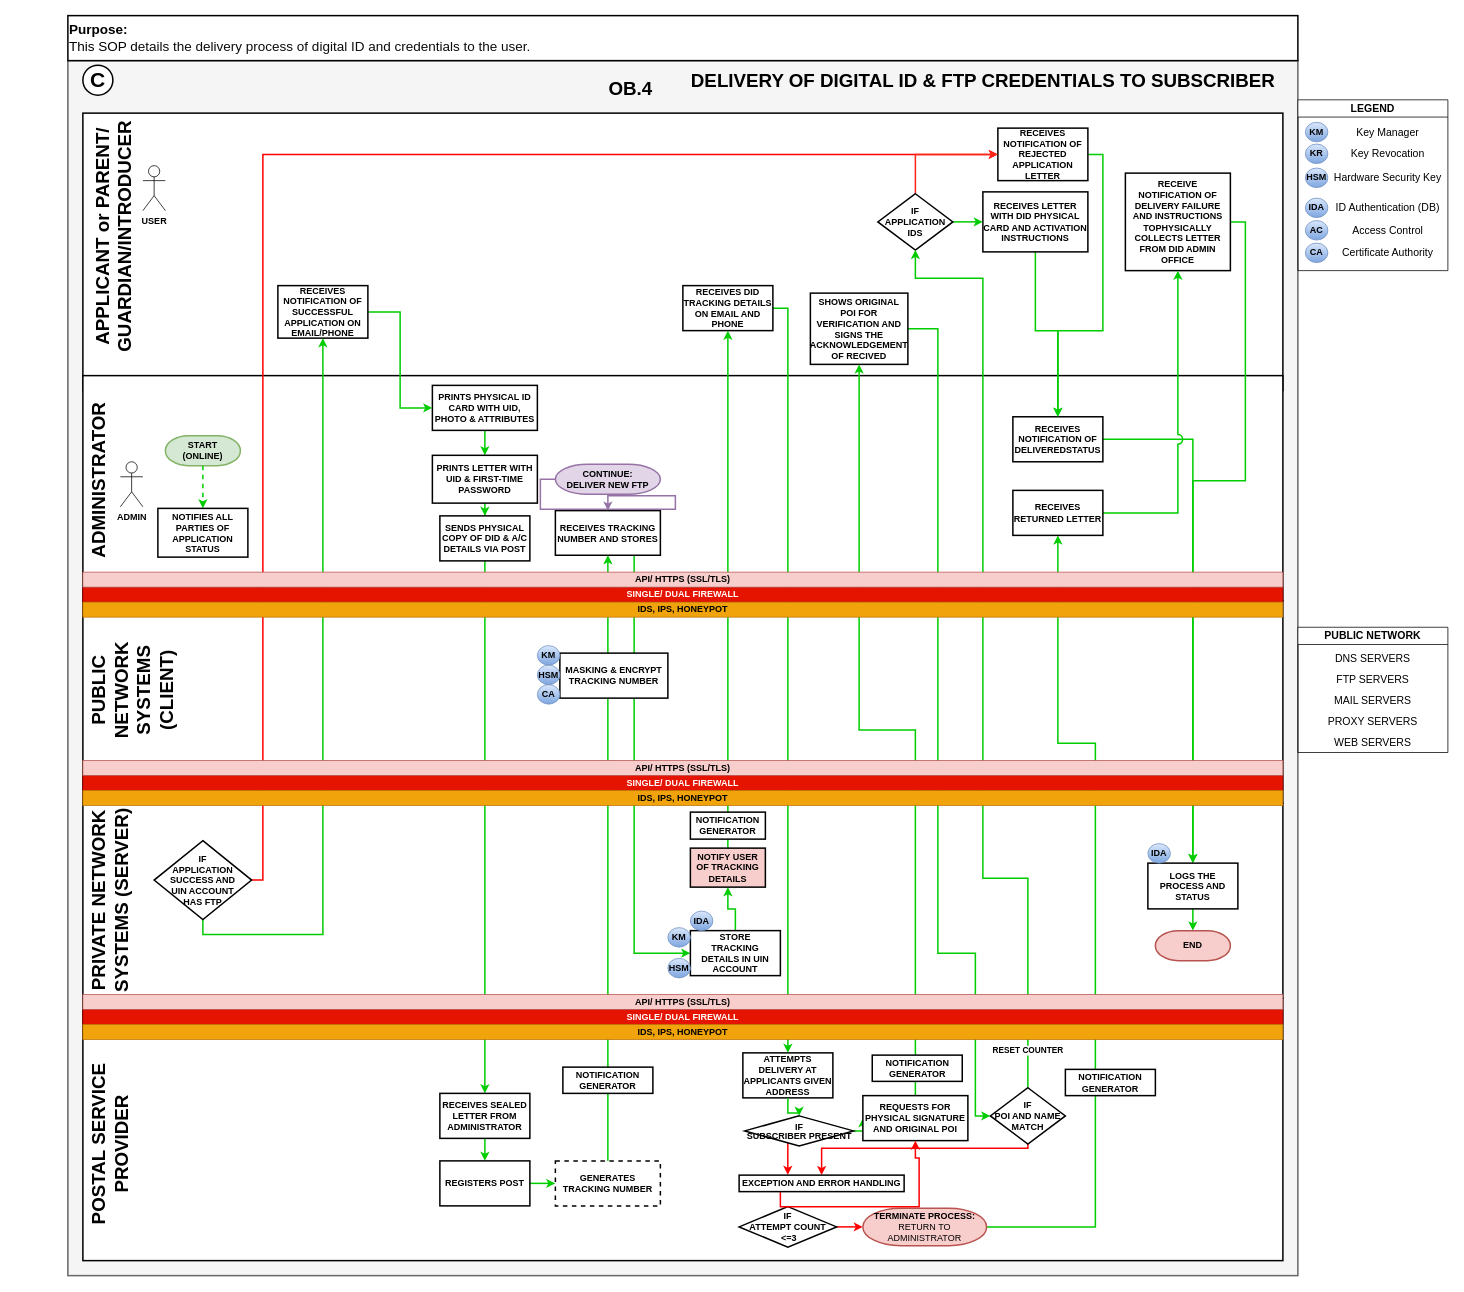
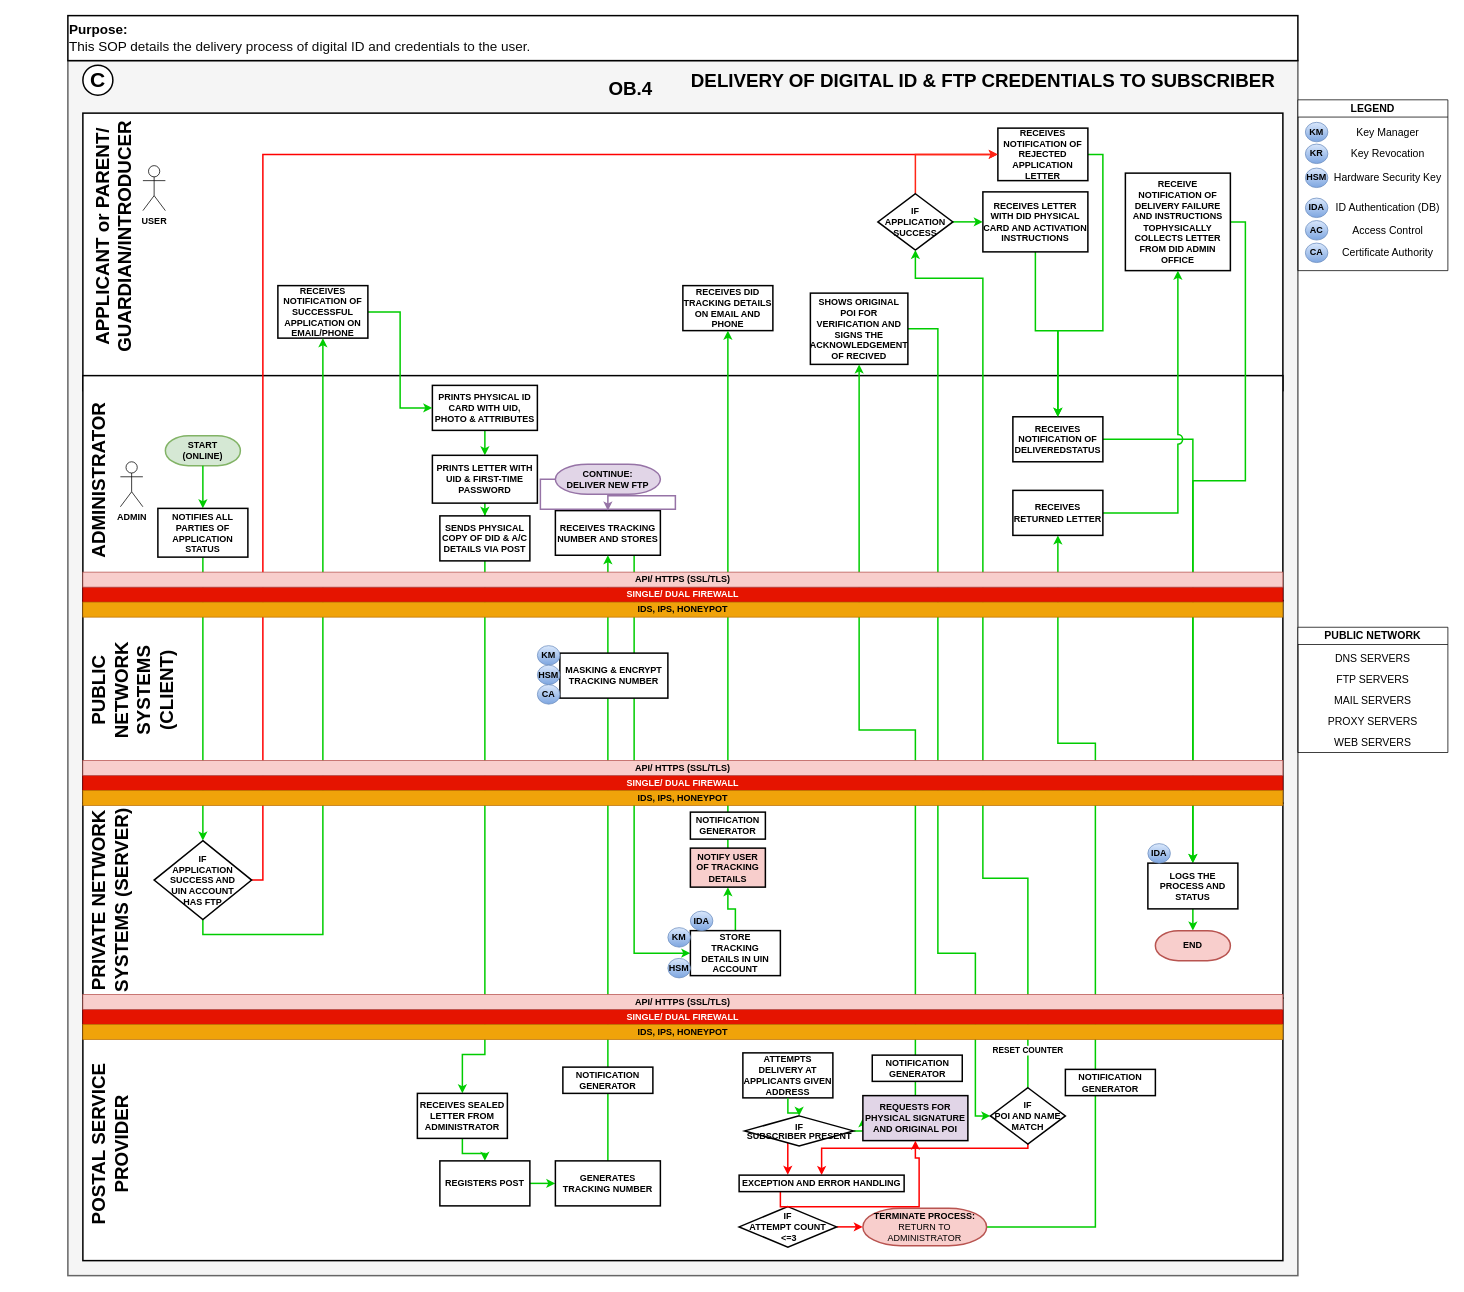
(915, 222) -> (915, 222)
(788, 433) -> none
(203, 485) -> (203, 485)
none -> (203, 688)
(485, 1116) -> (462, 1116)
(915, 1118) -> (915, 1118)
(608, 1183) -> (608, 1183)
